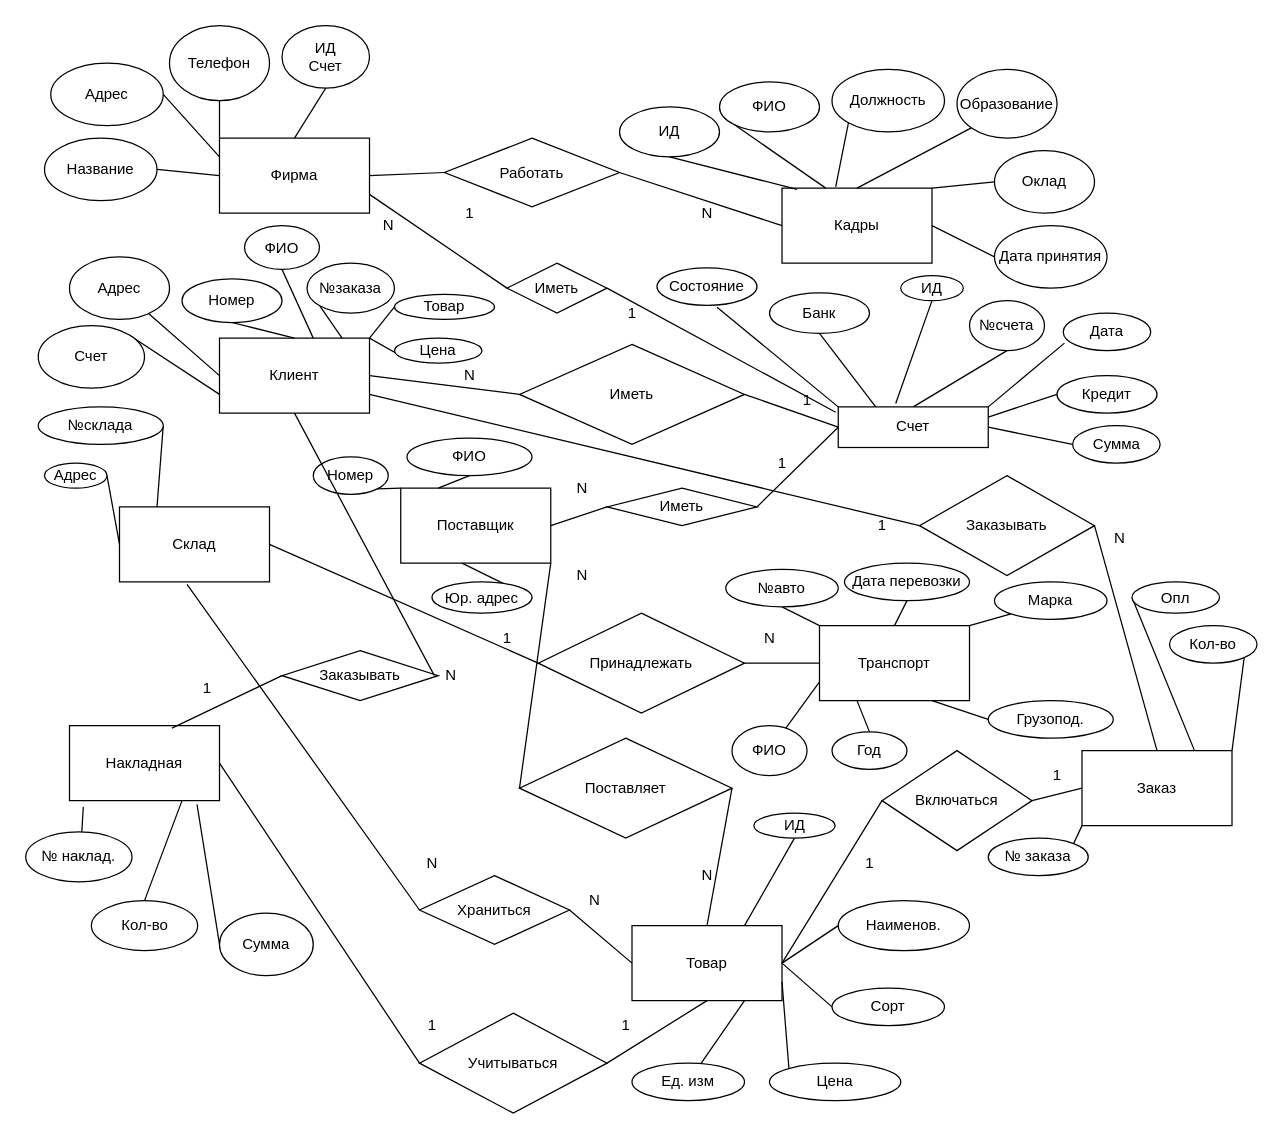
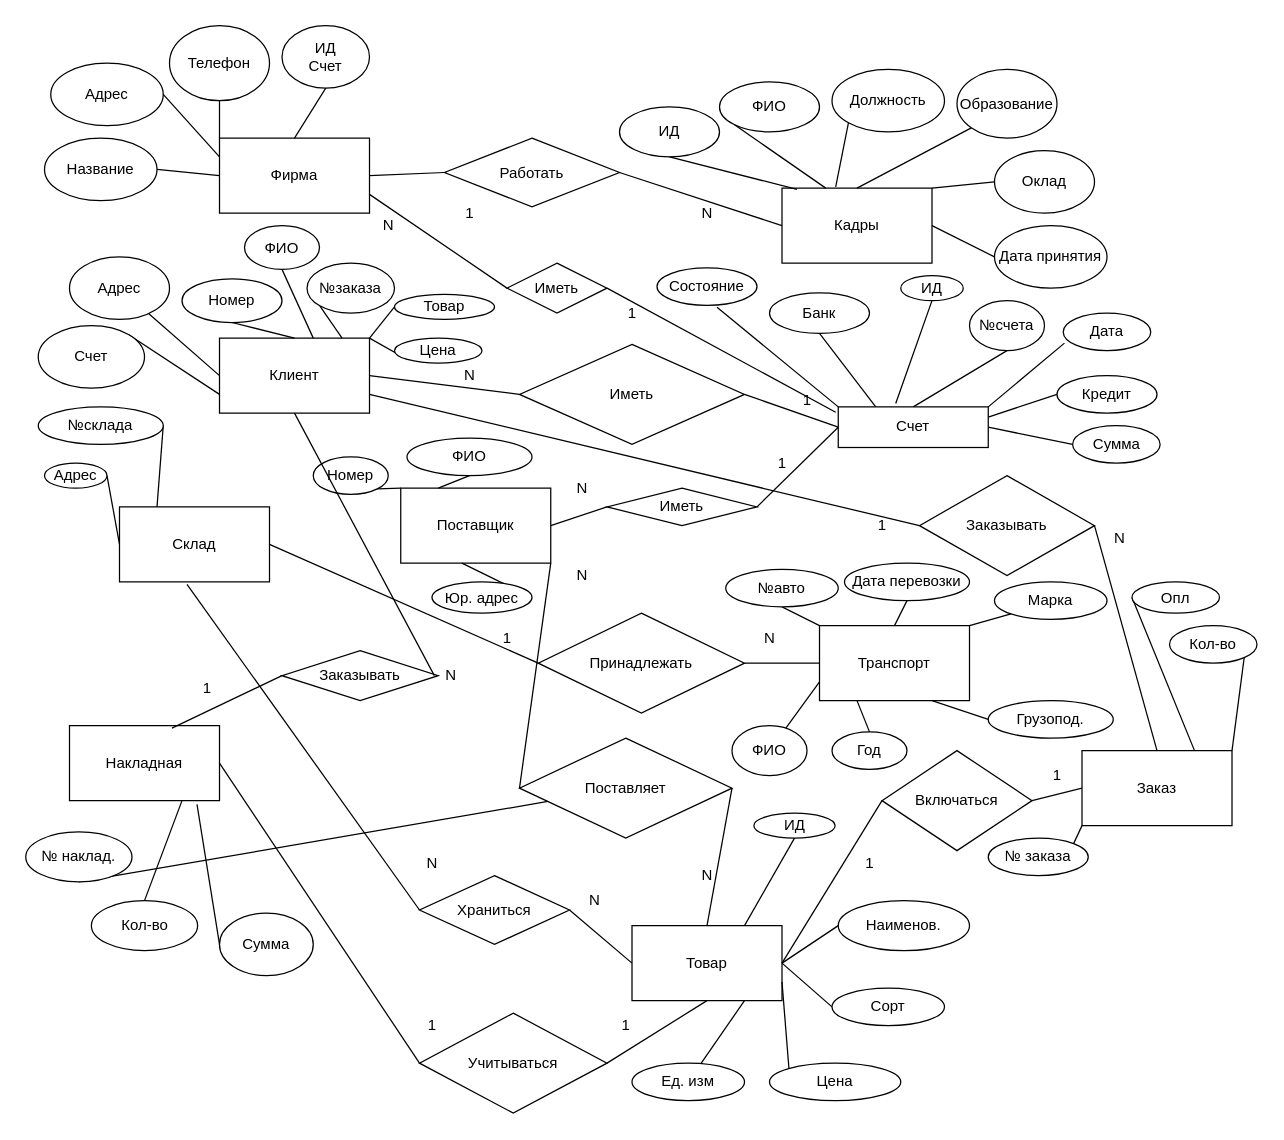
(82, 820) -> (330, 839)
